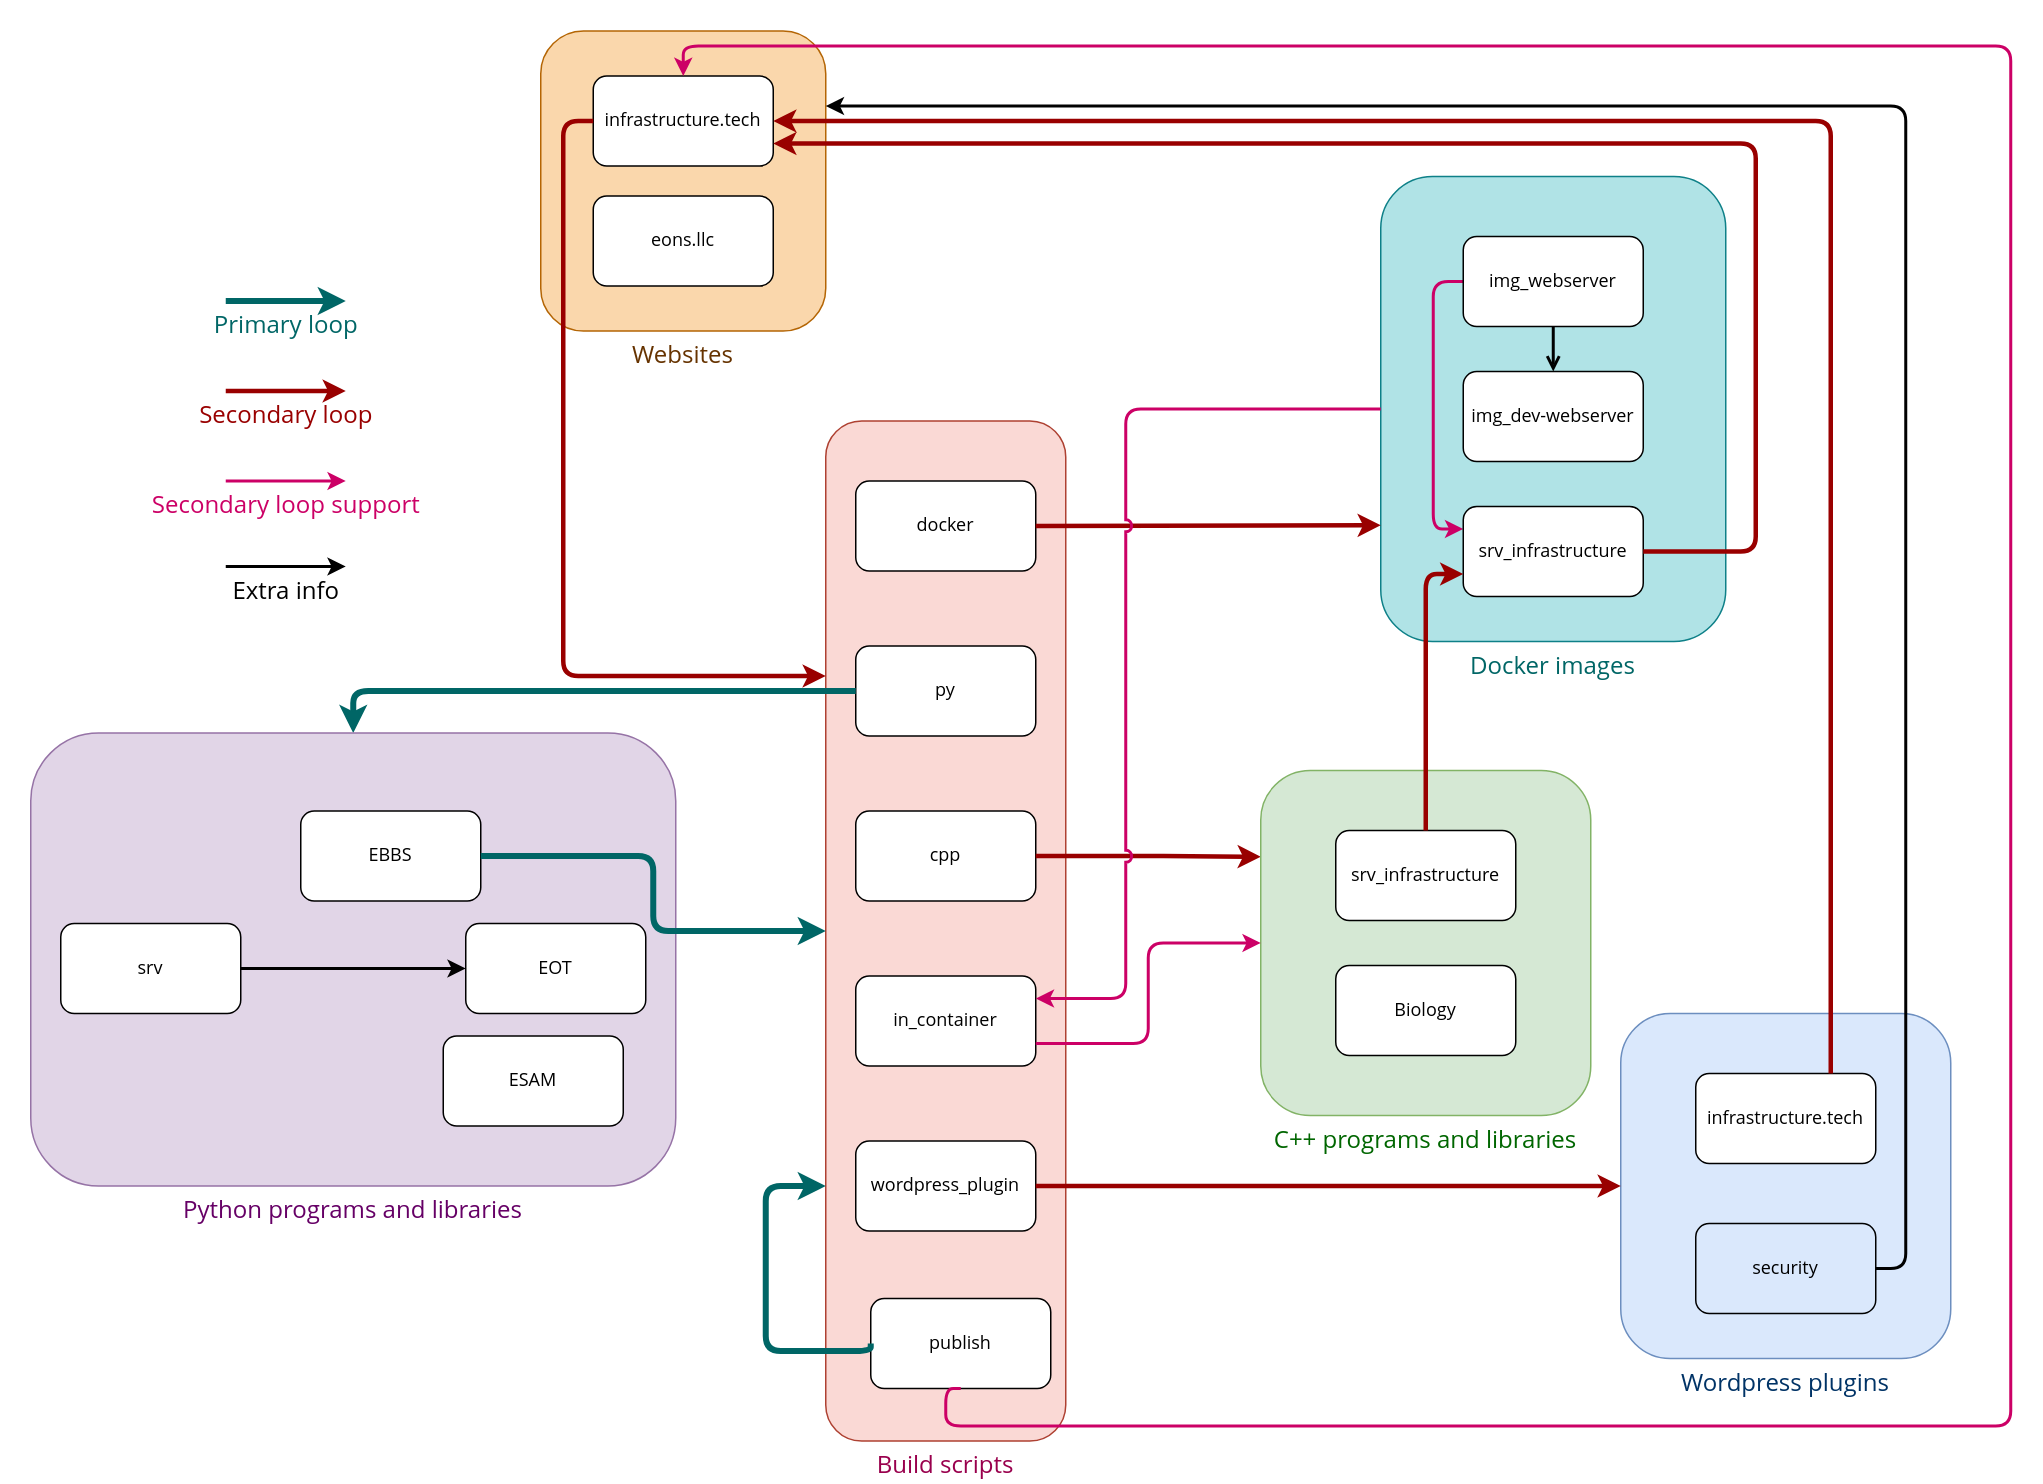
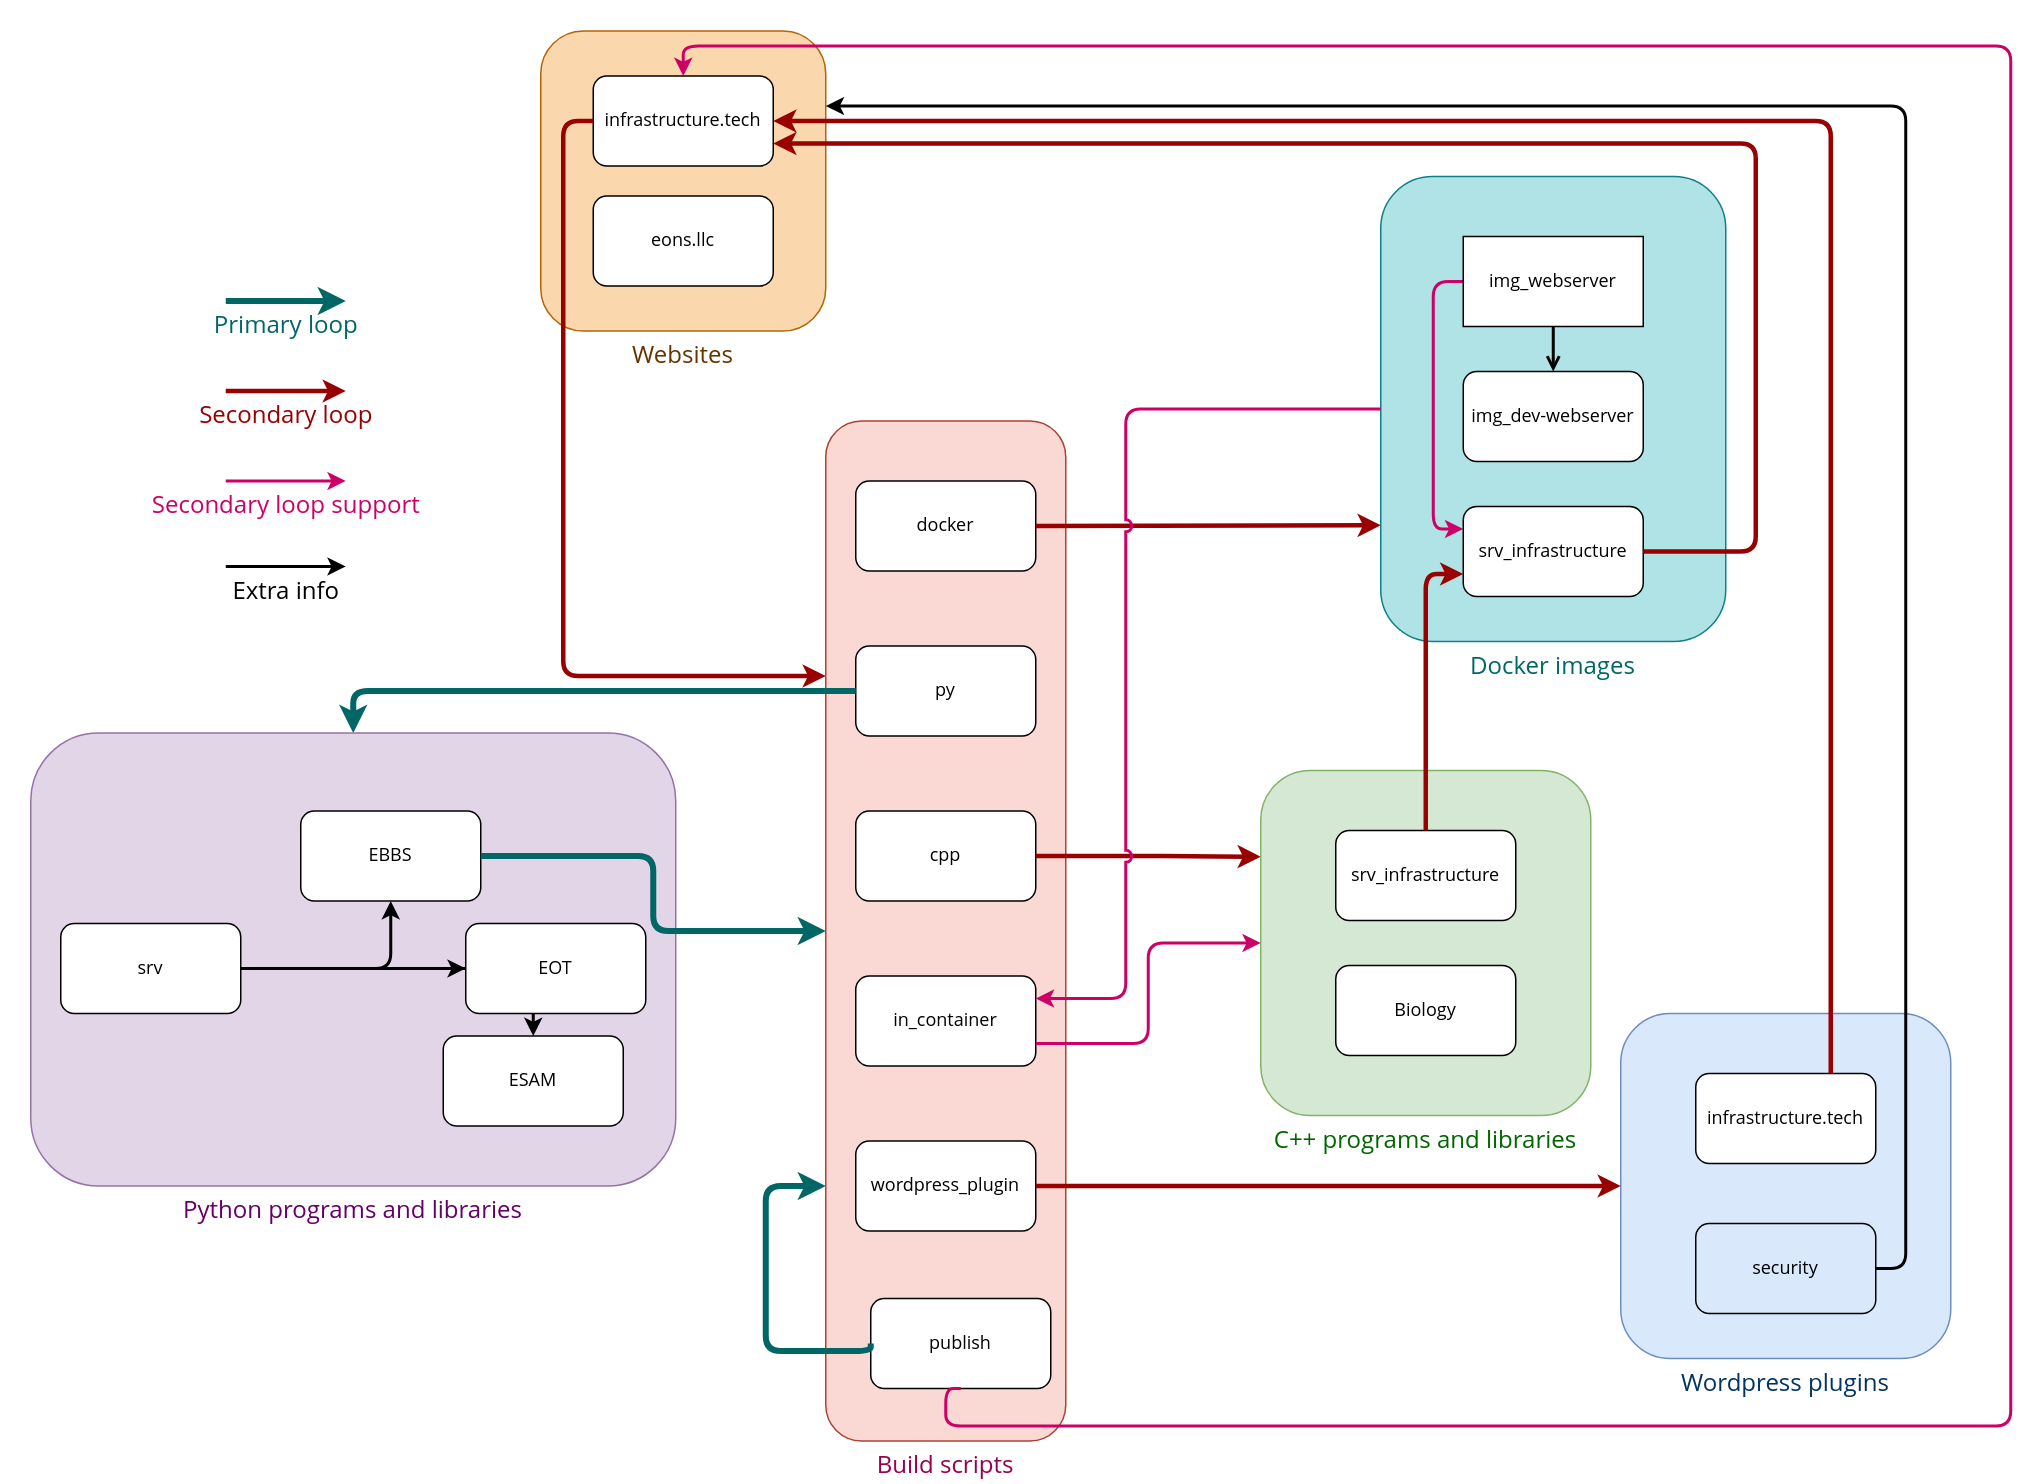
(1553, 281) -> (1553, 281)
none -> (391, 940)
none -> (533, 1017)
